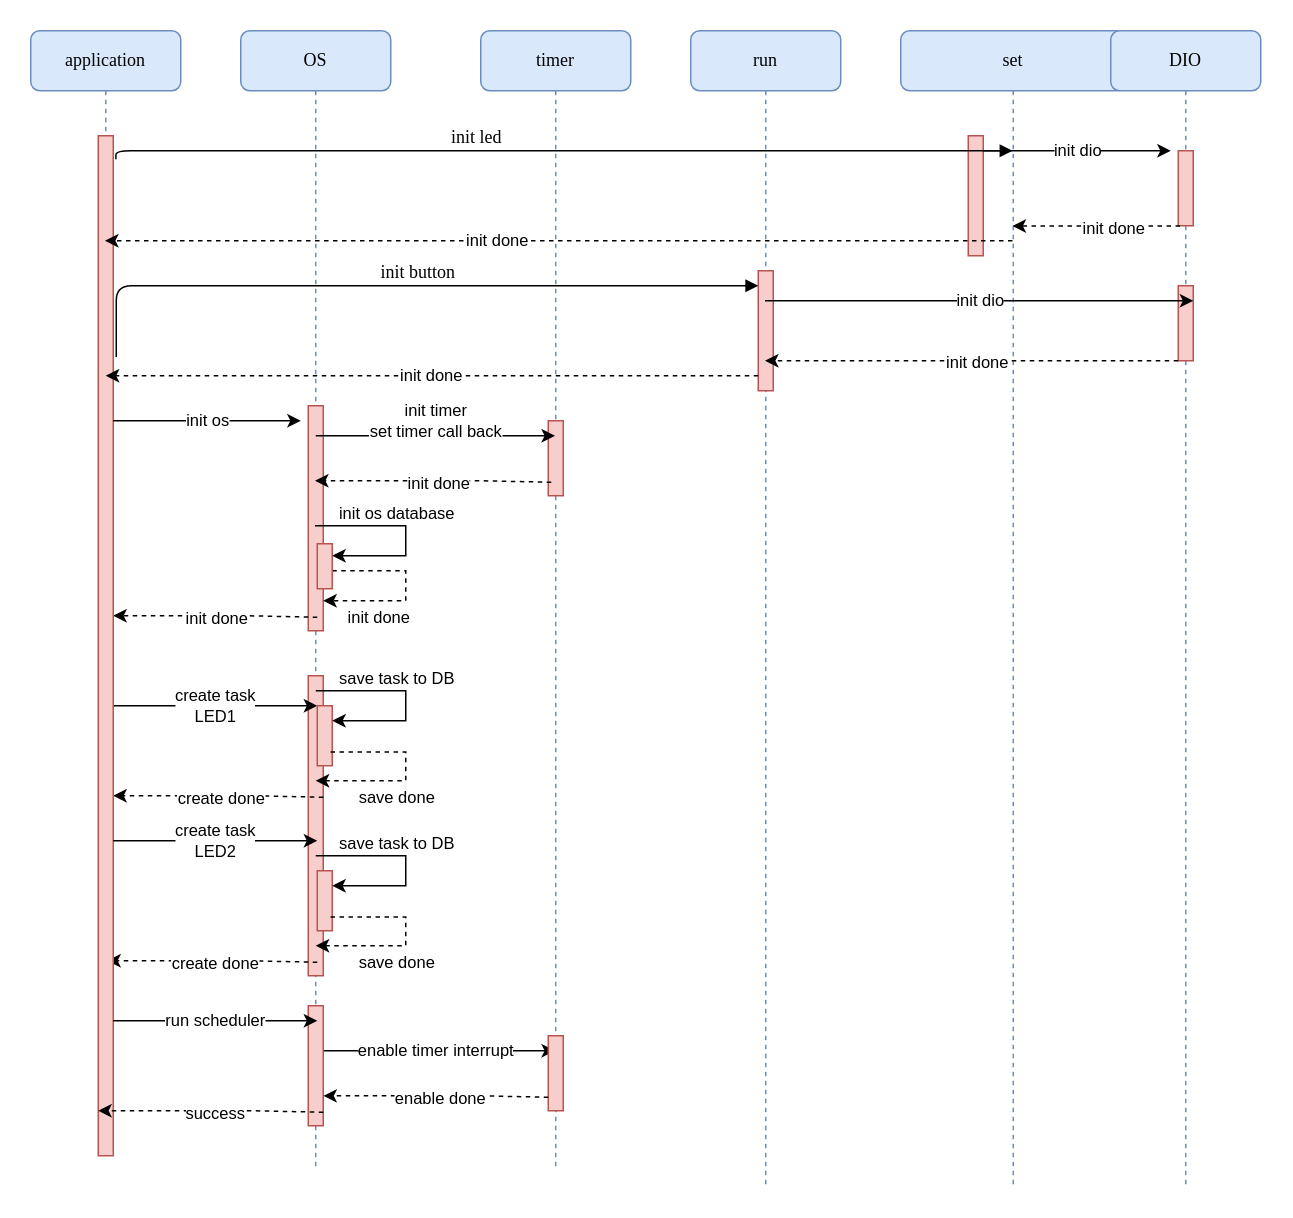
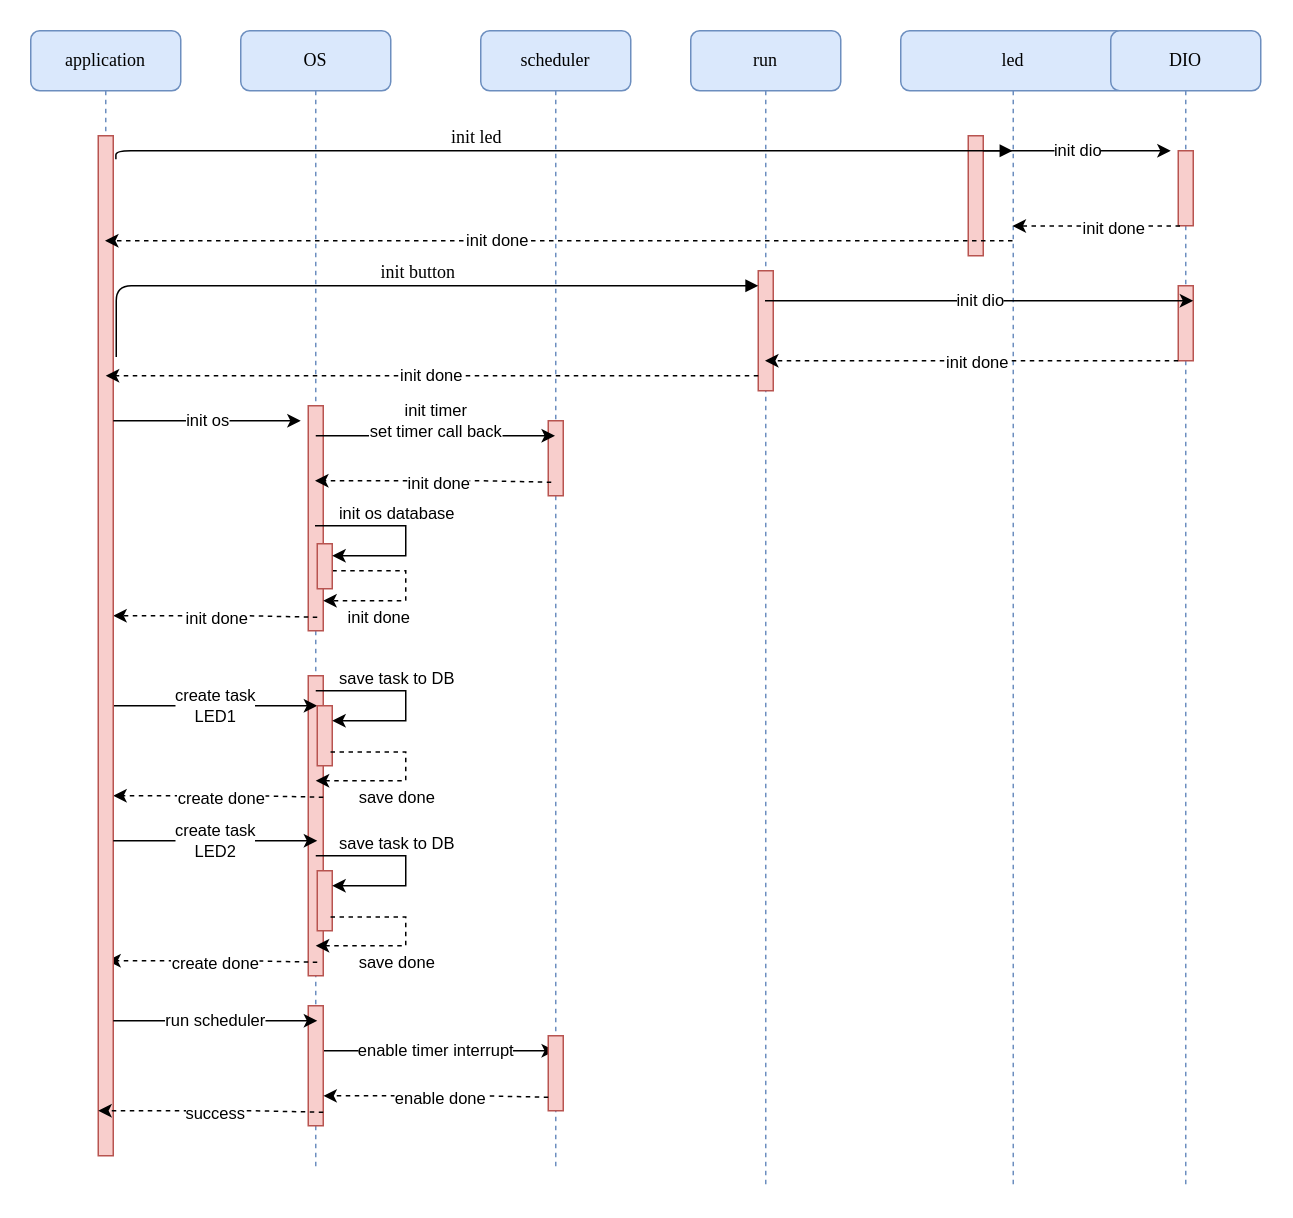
(556, 61) -> (556, 61)
(1013, 61) -> (1013, 61)
